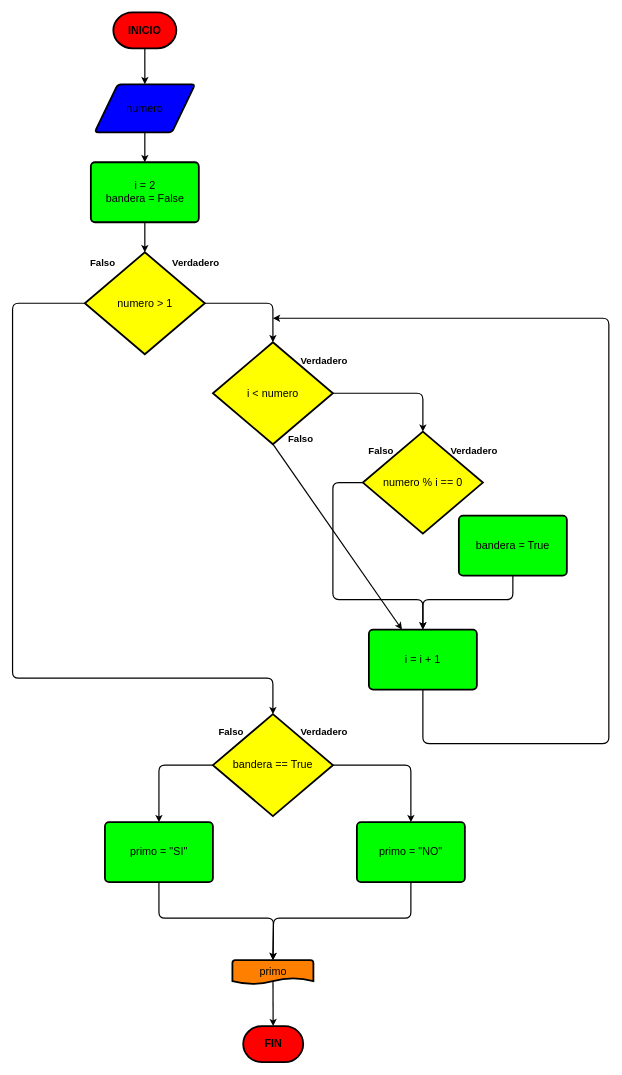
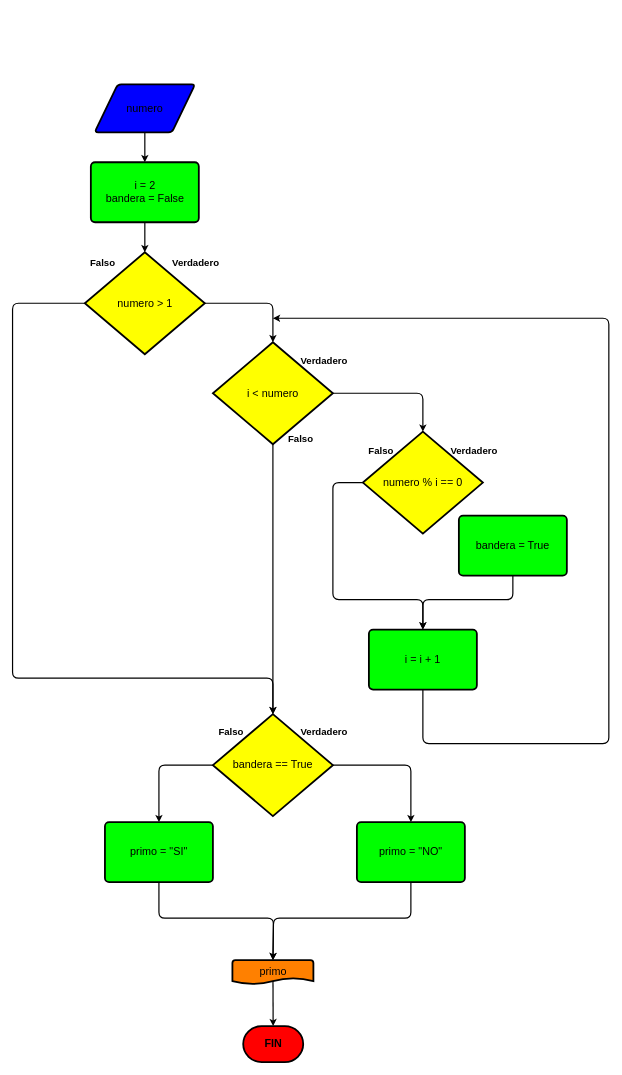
(145, 30) -> none
(145, 63) -> none
(336, 535) -> (273, 561)
